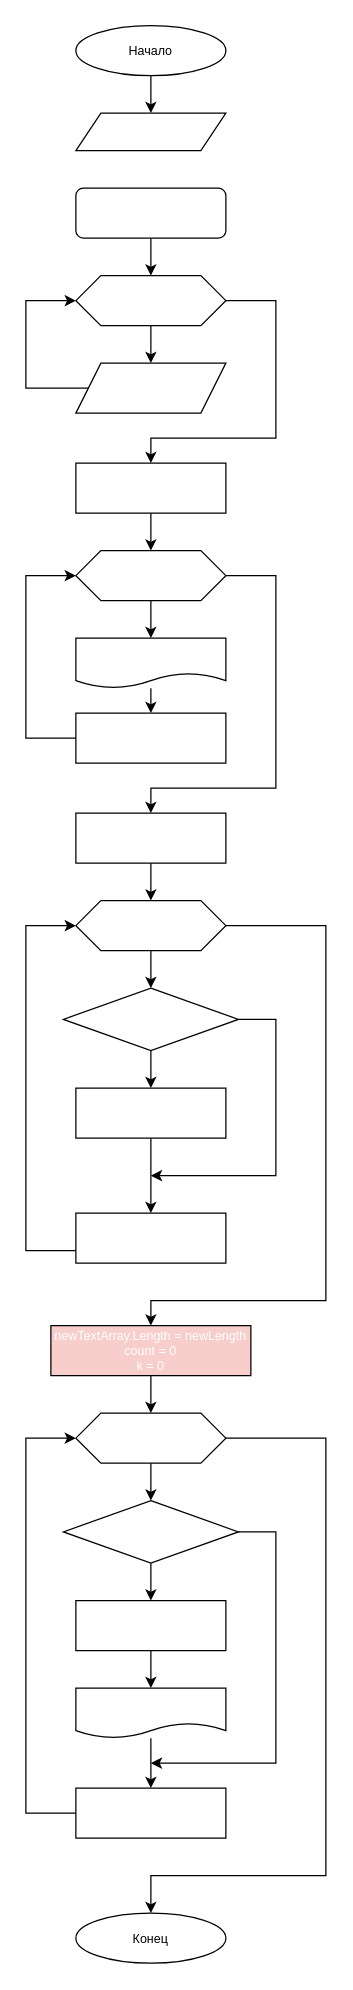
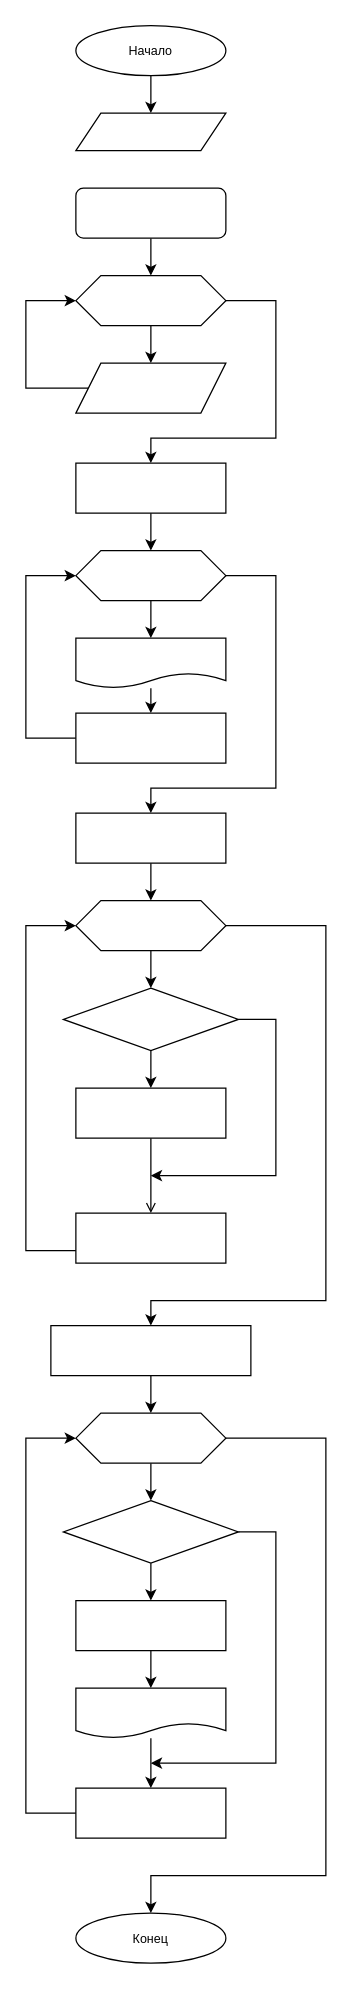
(151, 1203) -> (151, 1205)
(151, 1351) -> (151, 1351)
